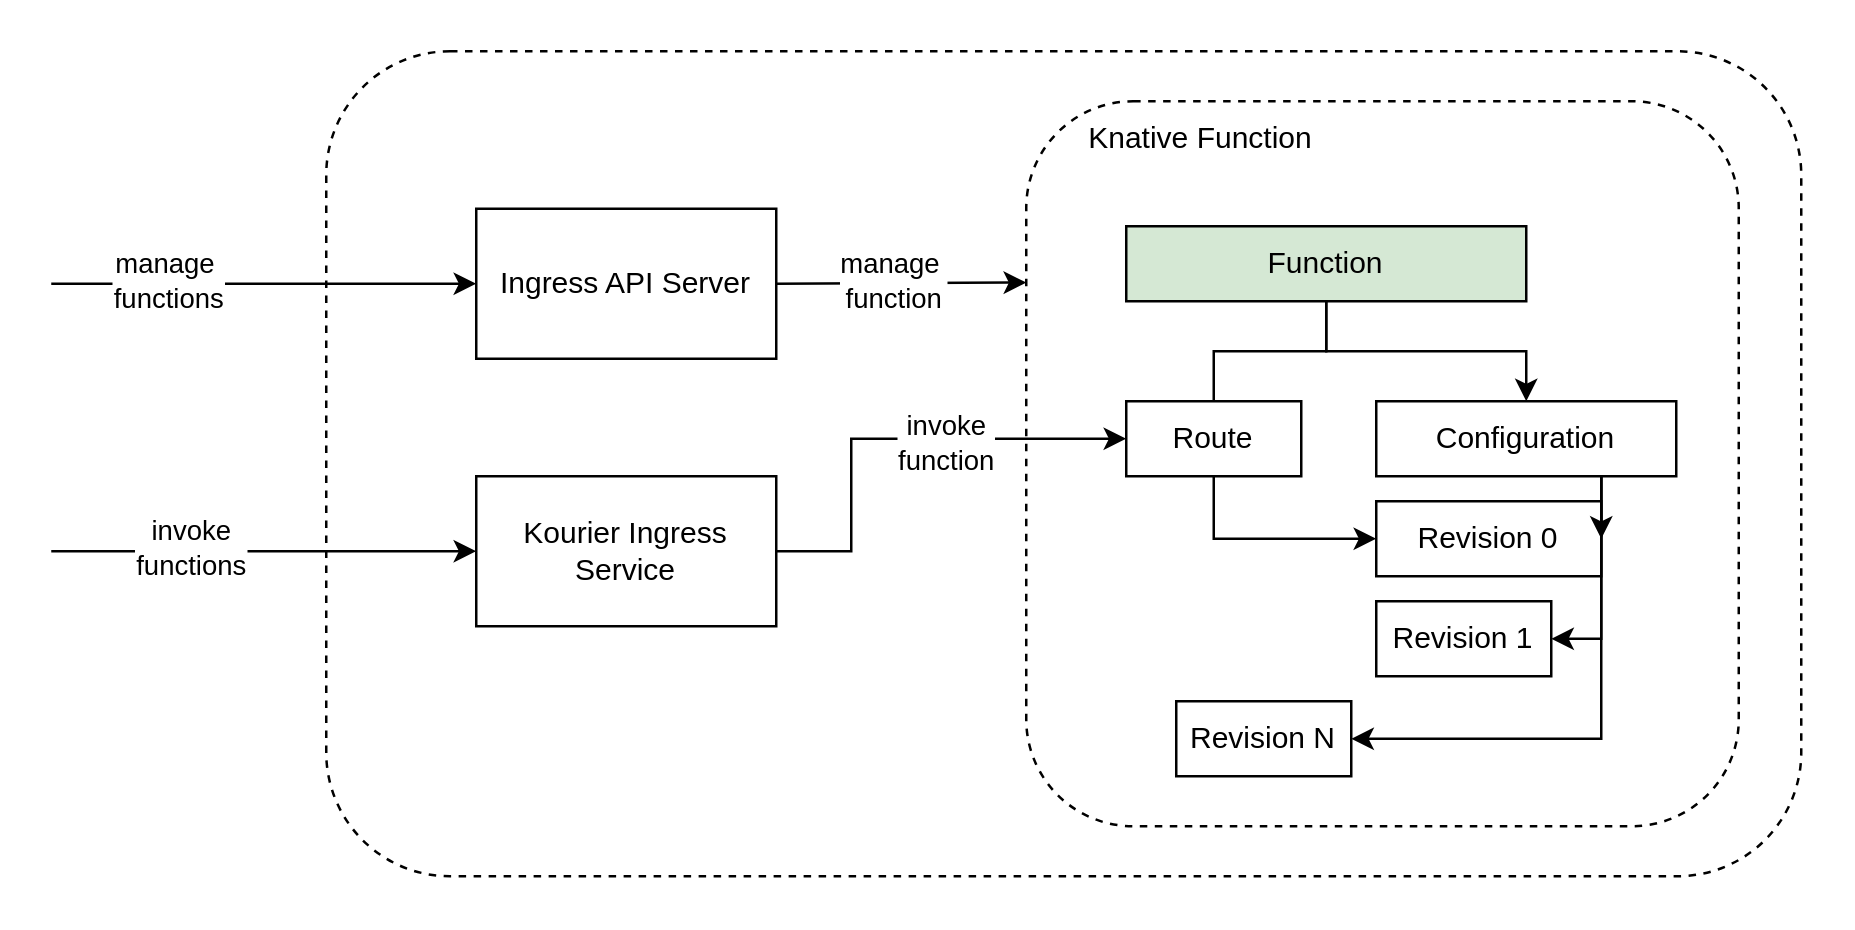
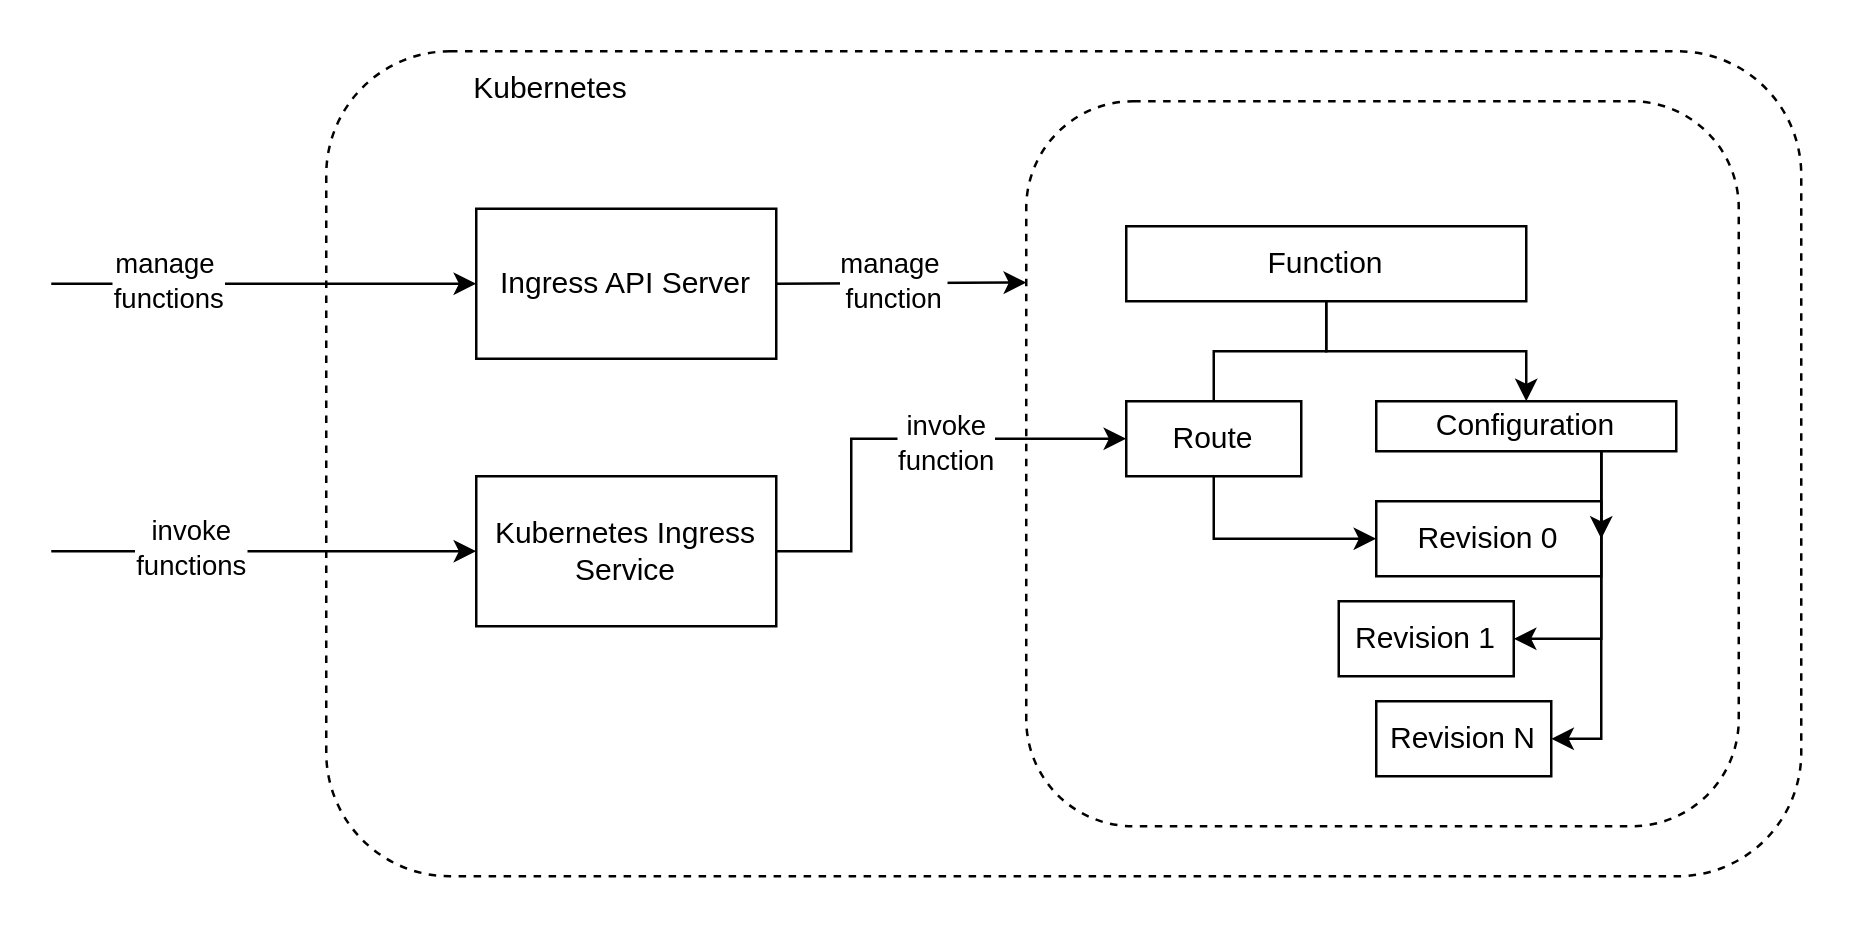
none -> (551, 89)
(1201, 139) -> none
(1326, 264) -> (1326, 264)
(1526, 439) -> (1526, 426)
(626, 551) -> (626, 551)
(1464, 639) -> (1426, 639)
(1264, 739) -> (1464, 739)
